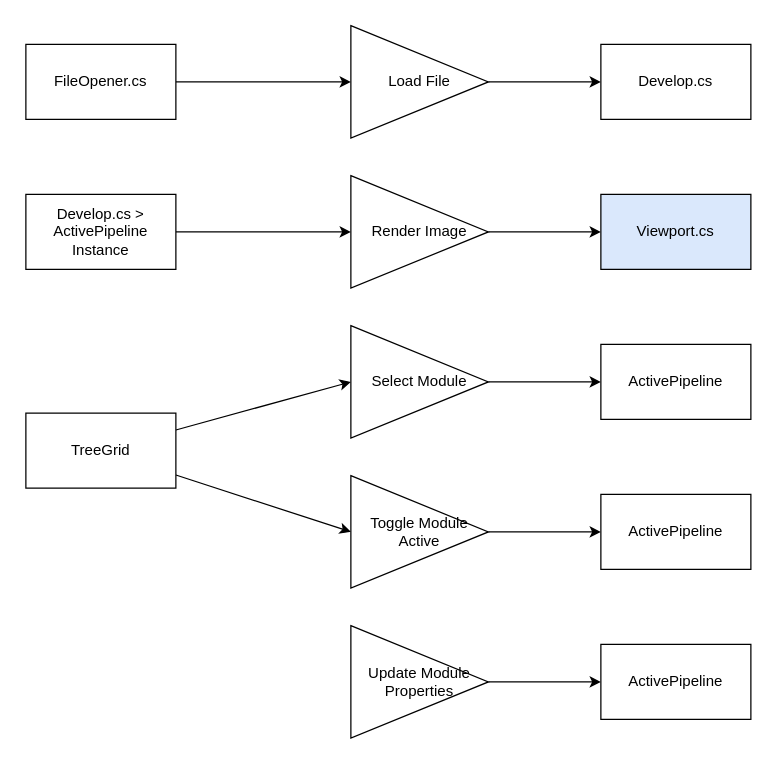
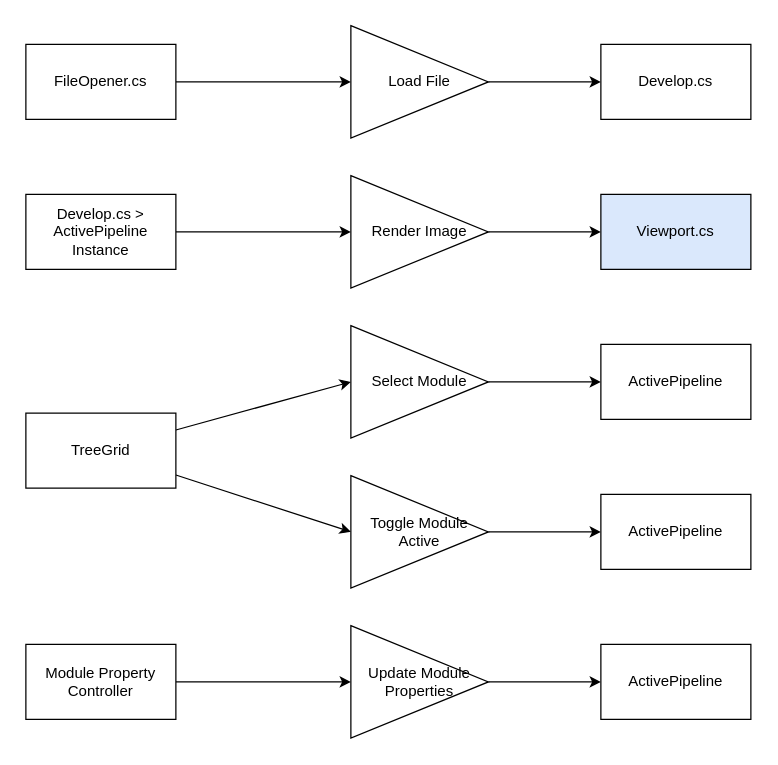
none -> (101, 682)
none -> (259, 682)
